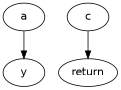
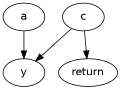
none -> (57, 42)
